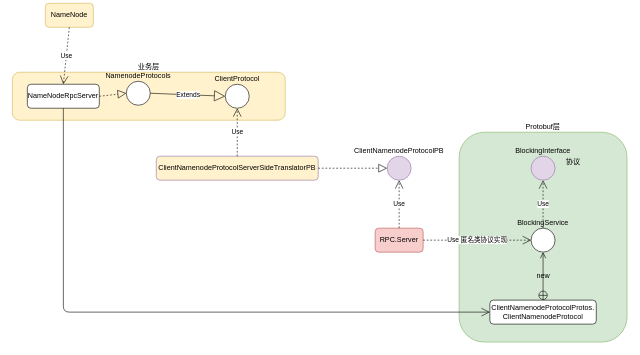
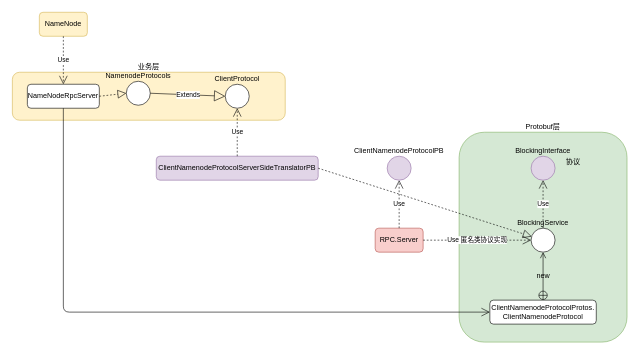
(69, 15) -> (63, 24)
(237, 168) -> (237, 168)
(350, 168) -> (422, 201)
